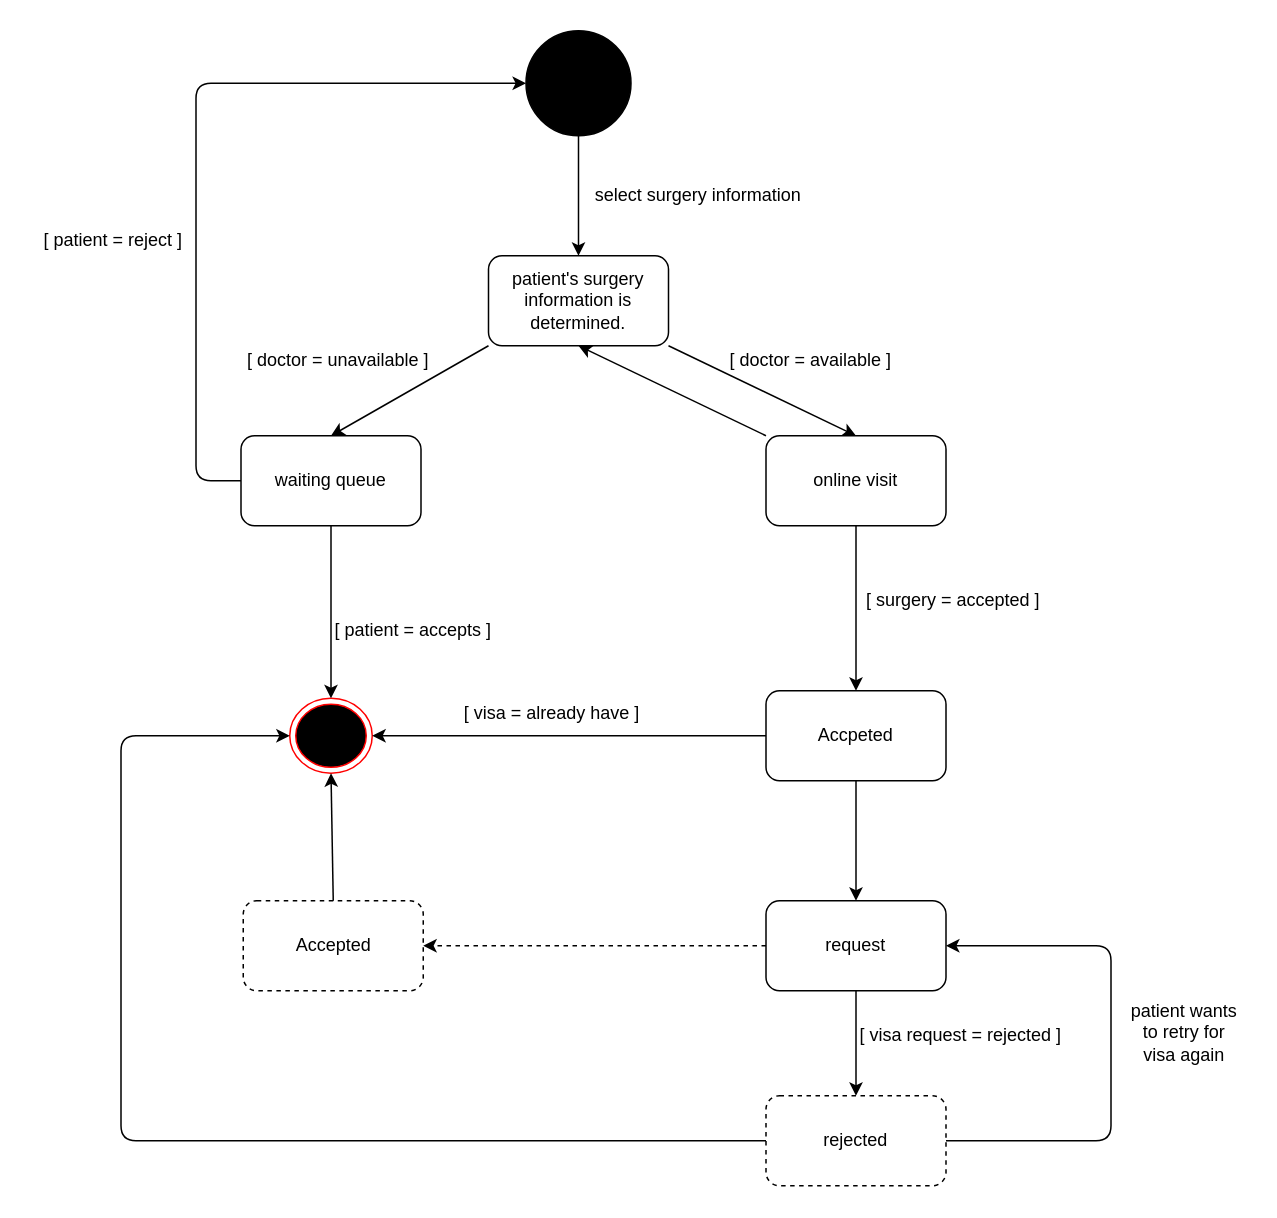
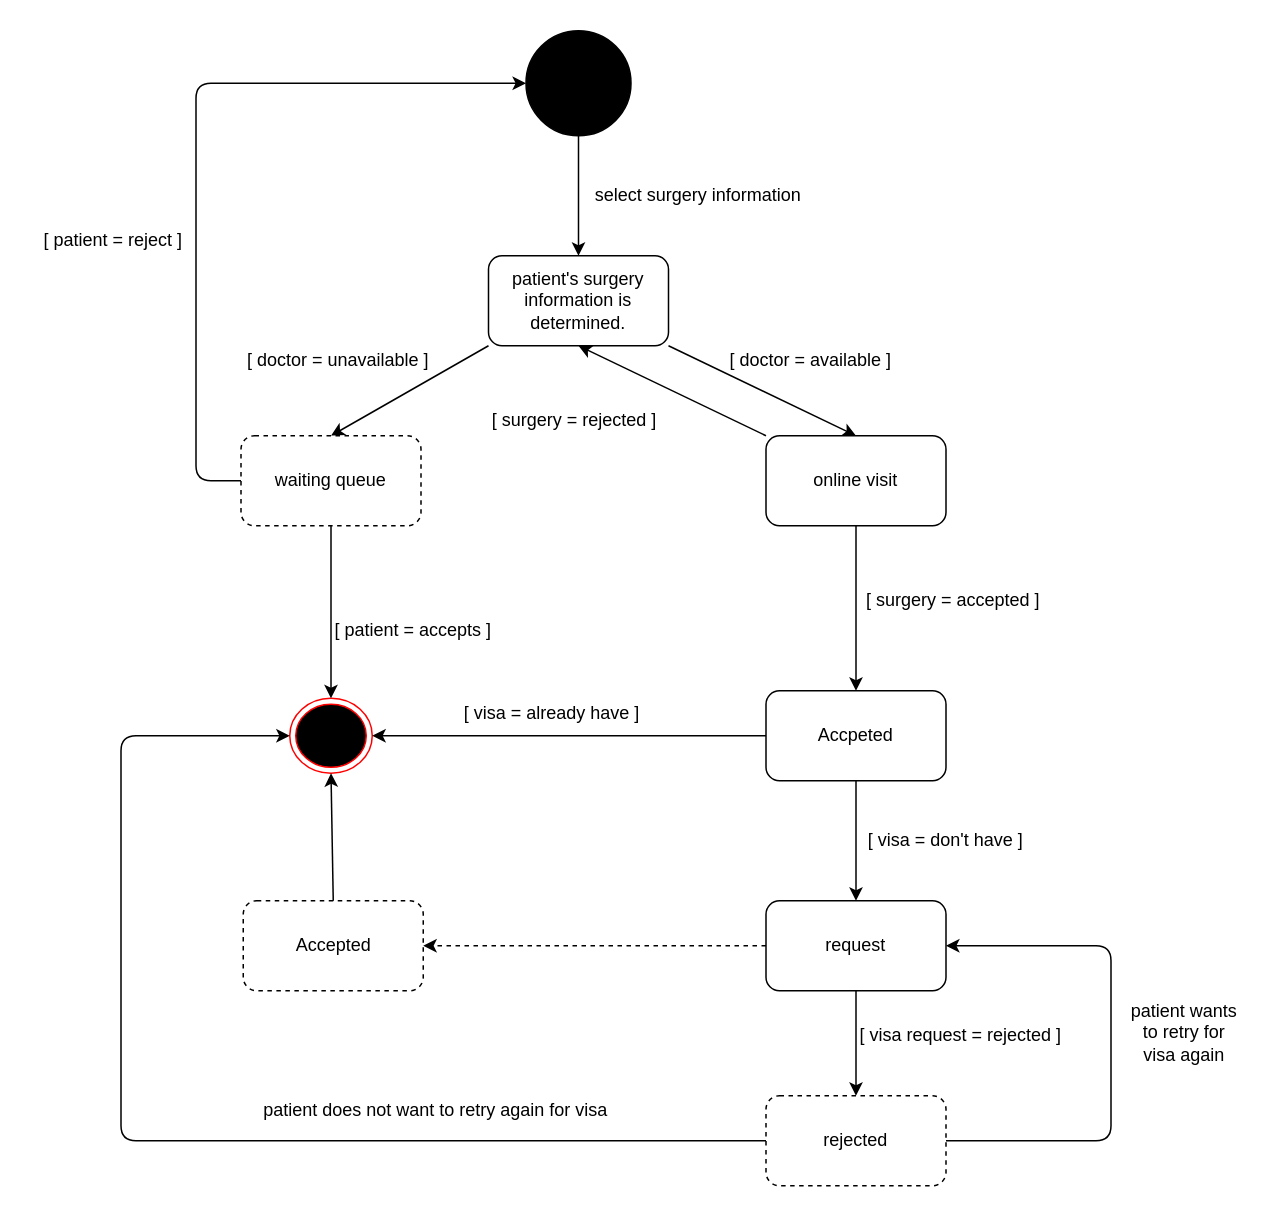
none -> (575, 421)
(331, 481) -> (331, 481)
none -> (946, 841)
none -> (436, 1111)
